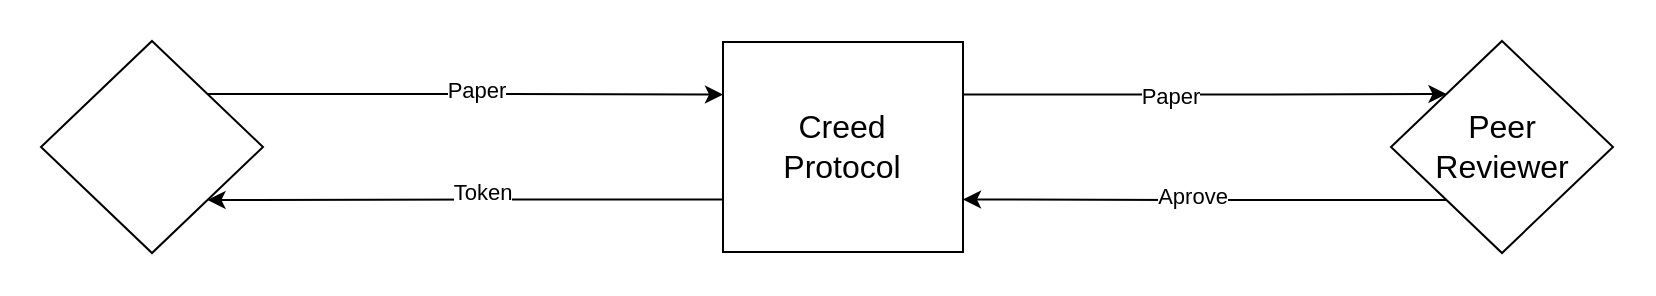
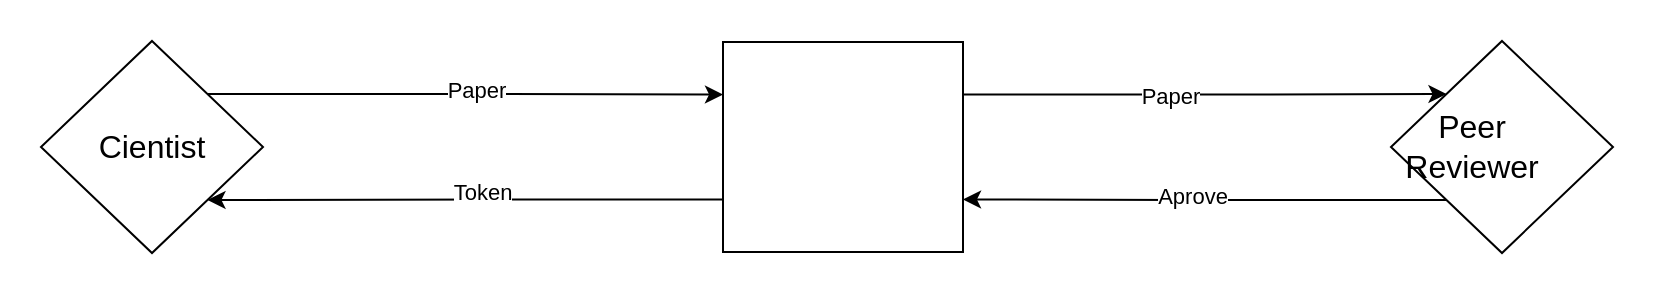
none -> (152, 147)
(843, 147) -> none
(1502, 147) -> (1472, 147)
